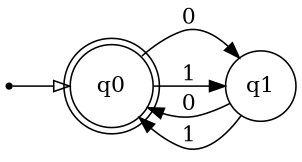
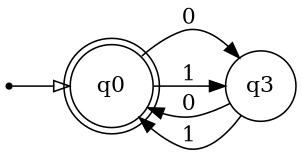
(261, 86) -> (261, 86)
